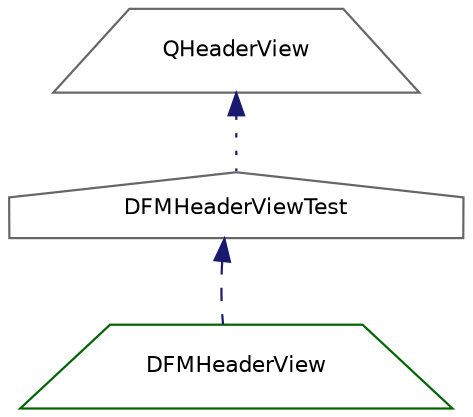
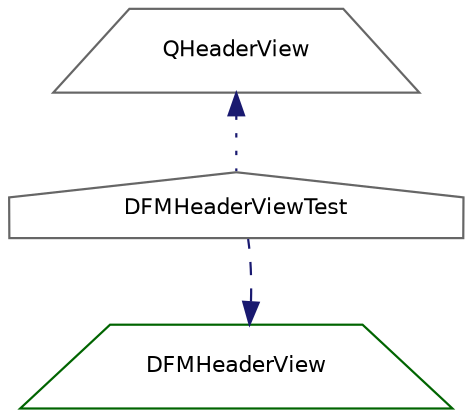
(221, 293) -> (251, 270)
